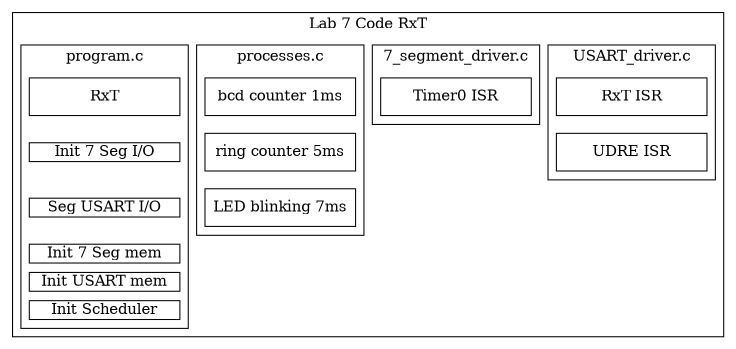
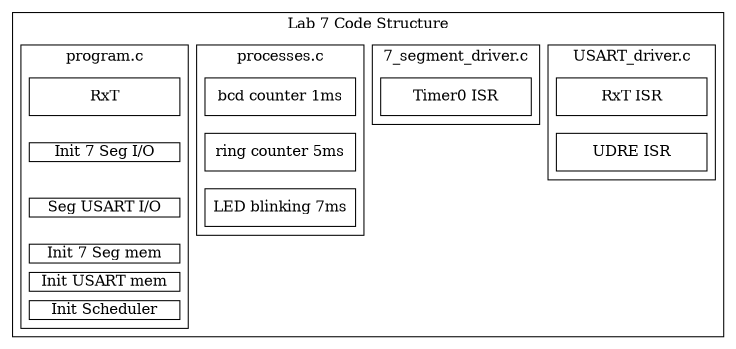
(368, 25) -> (368, 25)
